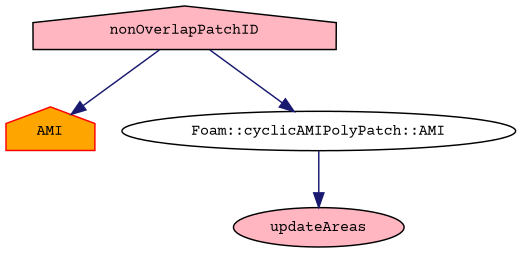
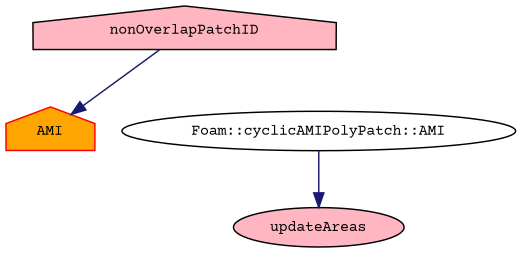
(246, 76) -> none
